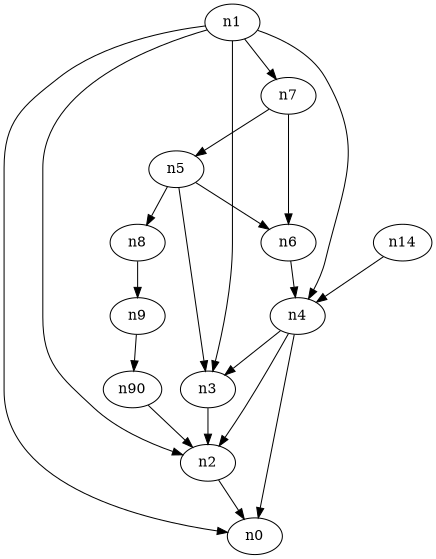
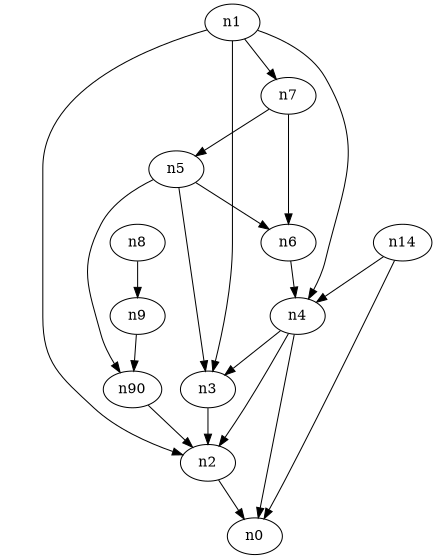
(159, 201) -> (89, 260)
(4, 283) -> (333, 386)
